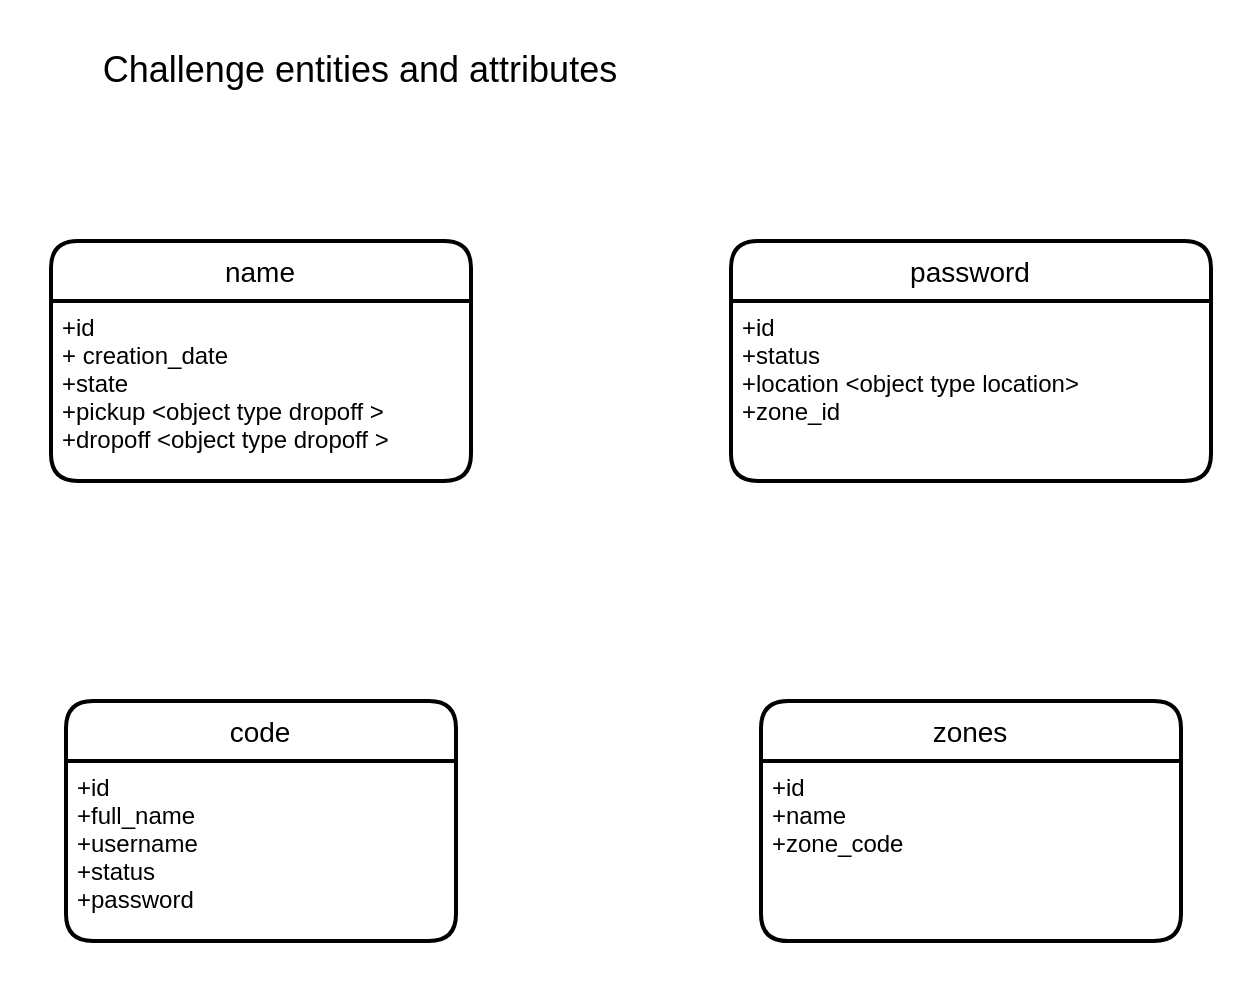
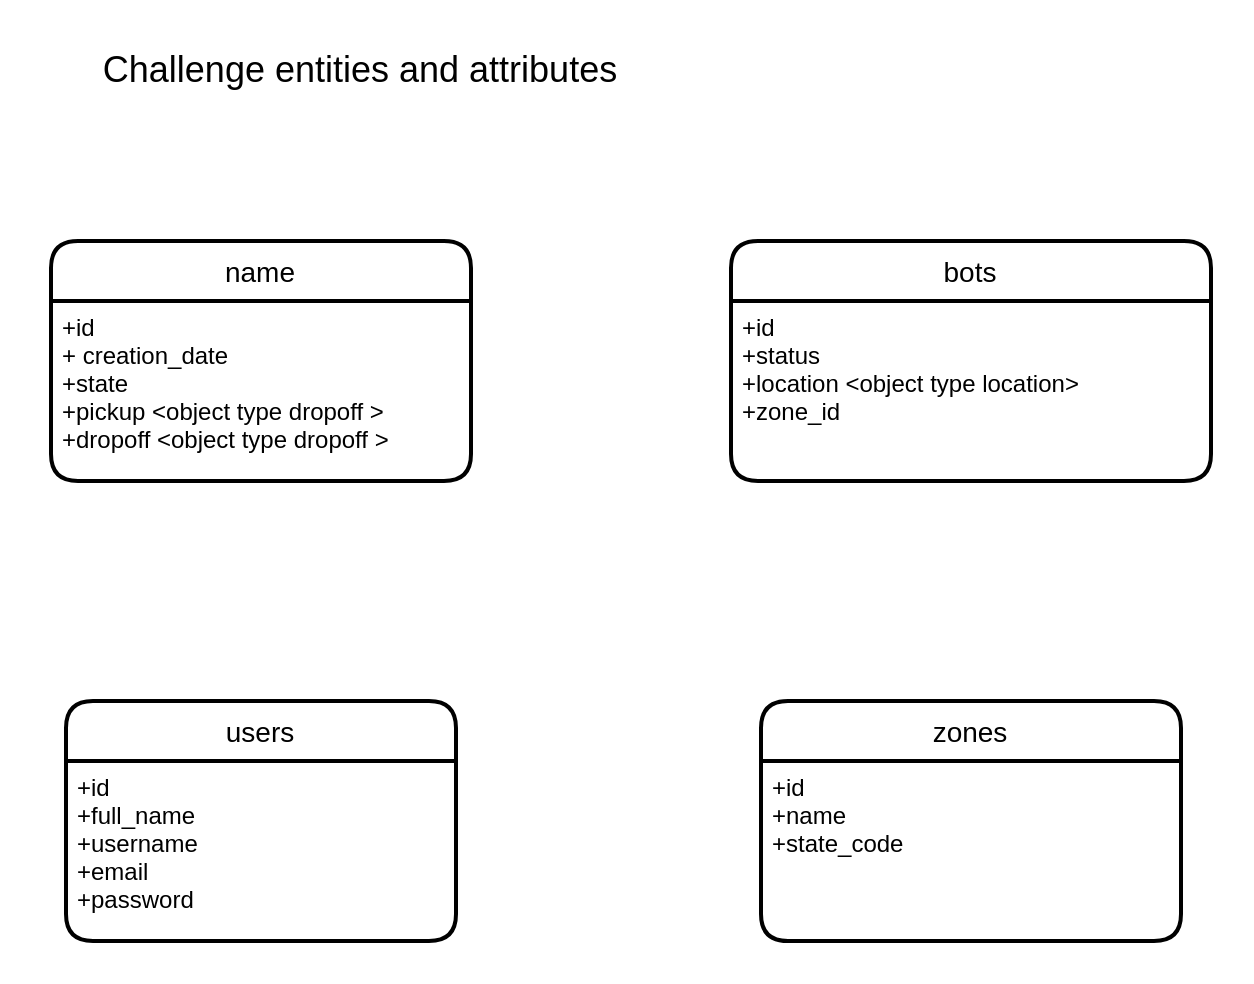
(970, 273) -> (970, 273)
(260, 733) -> (260, 733)
(94, 788) -> (94, 788)
(789, 788) -> (789, 788)
